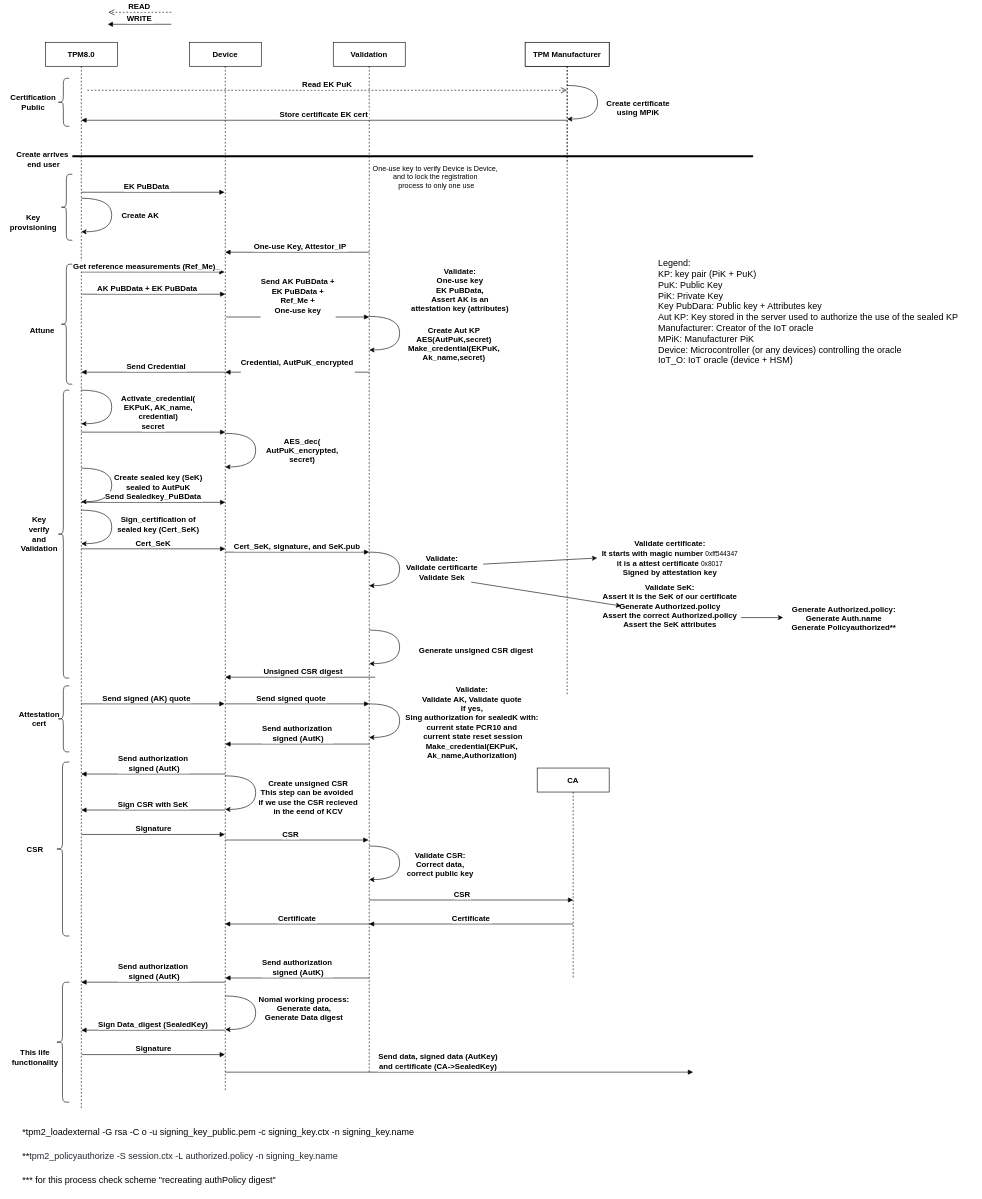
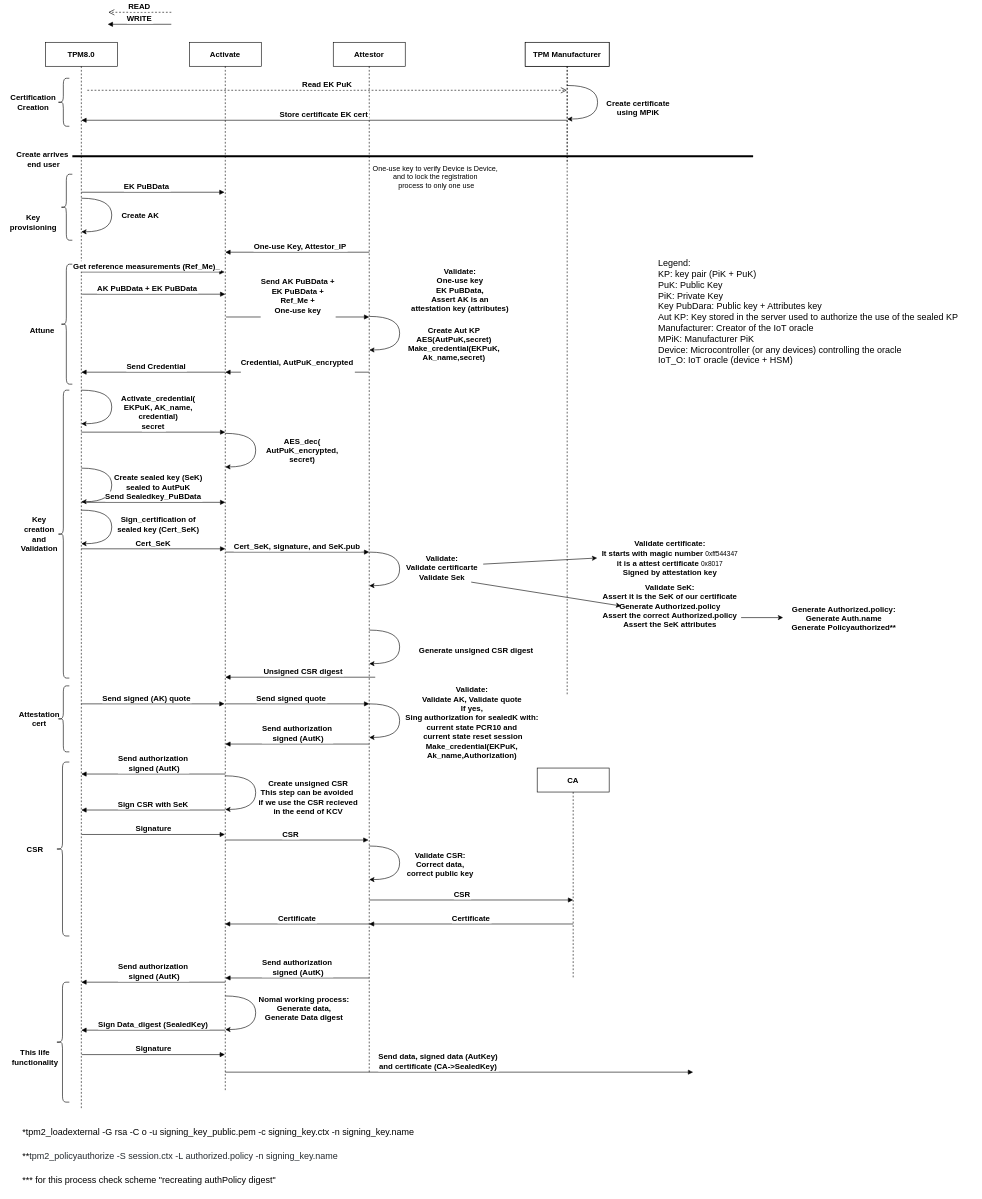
(225, 55) -> (225, 55)
(369, 55) -> (369, 55)
(33, 102) -> (33, 102)
(39, 534) -> (39, 534)
